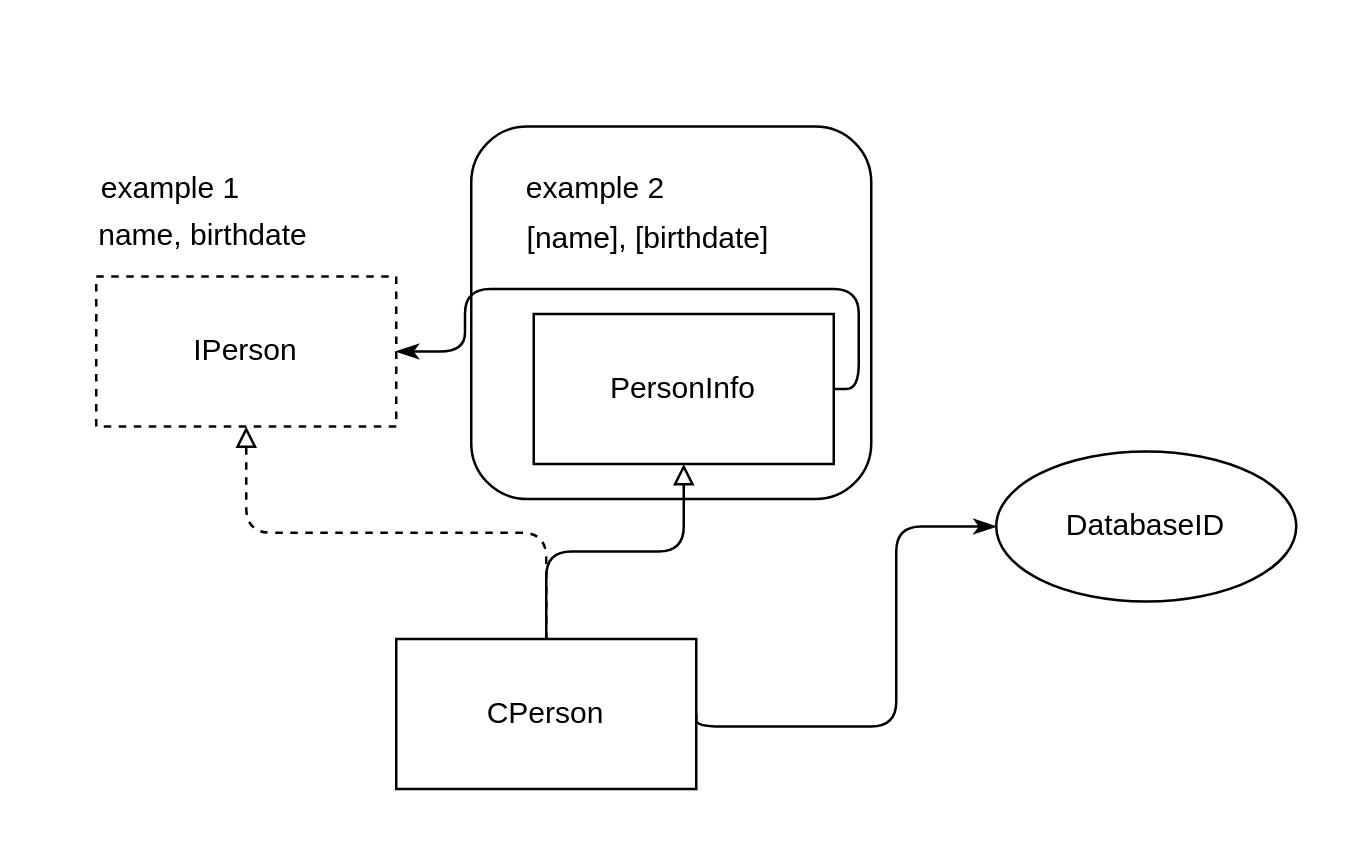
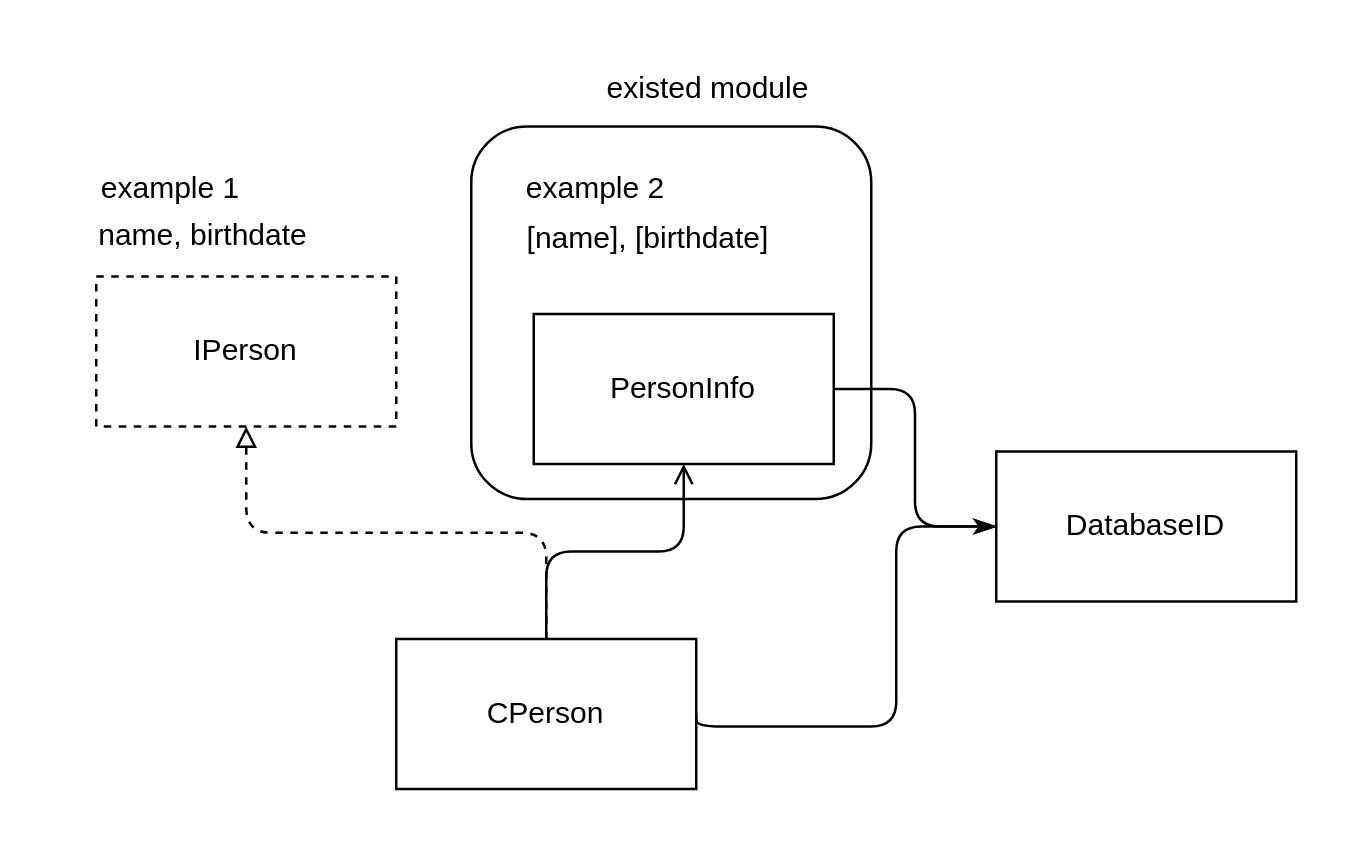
none -> (709, 89)
(661, 289) -> (915, 429)
(684, 486) -> (684, 478)
(1146, 526) -> (1146, 526)
